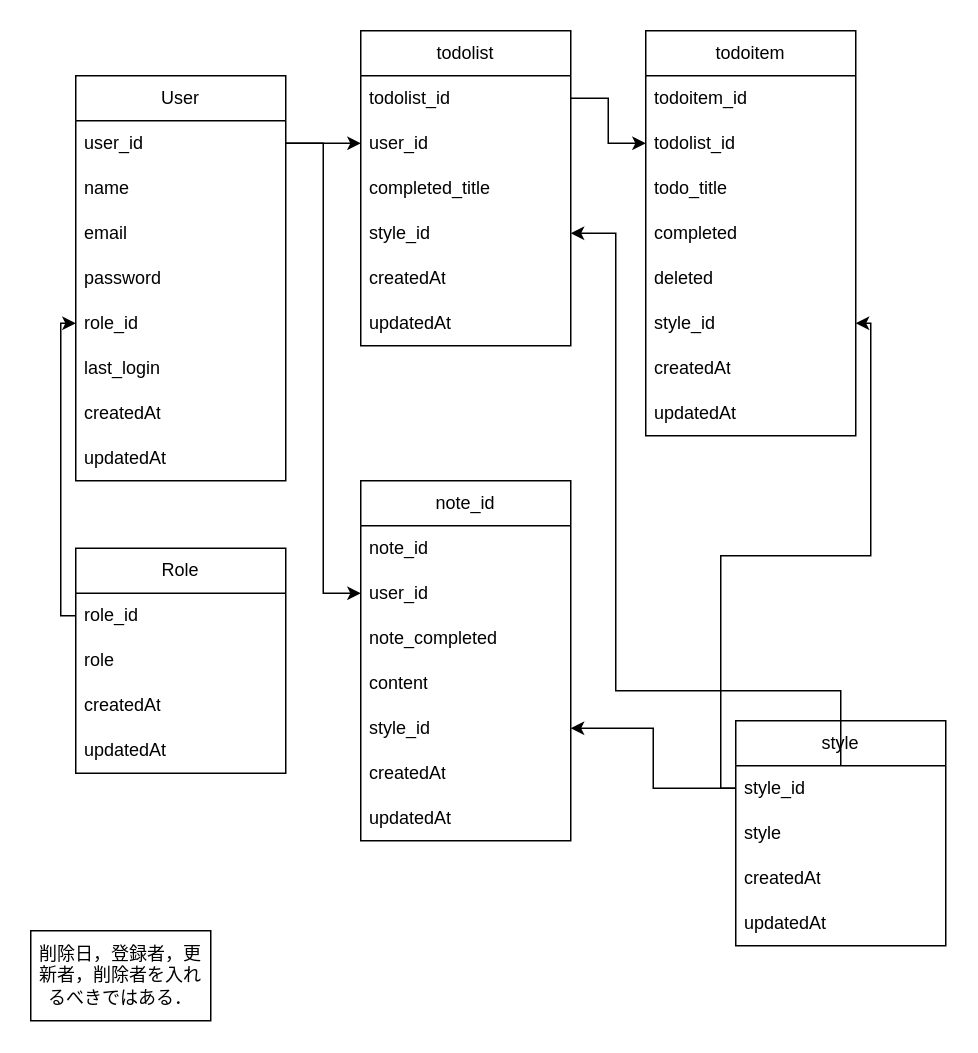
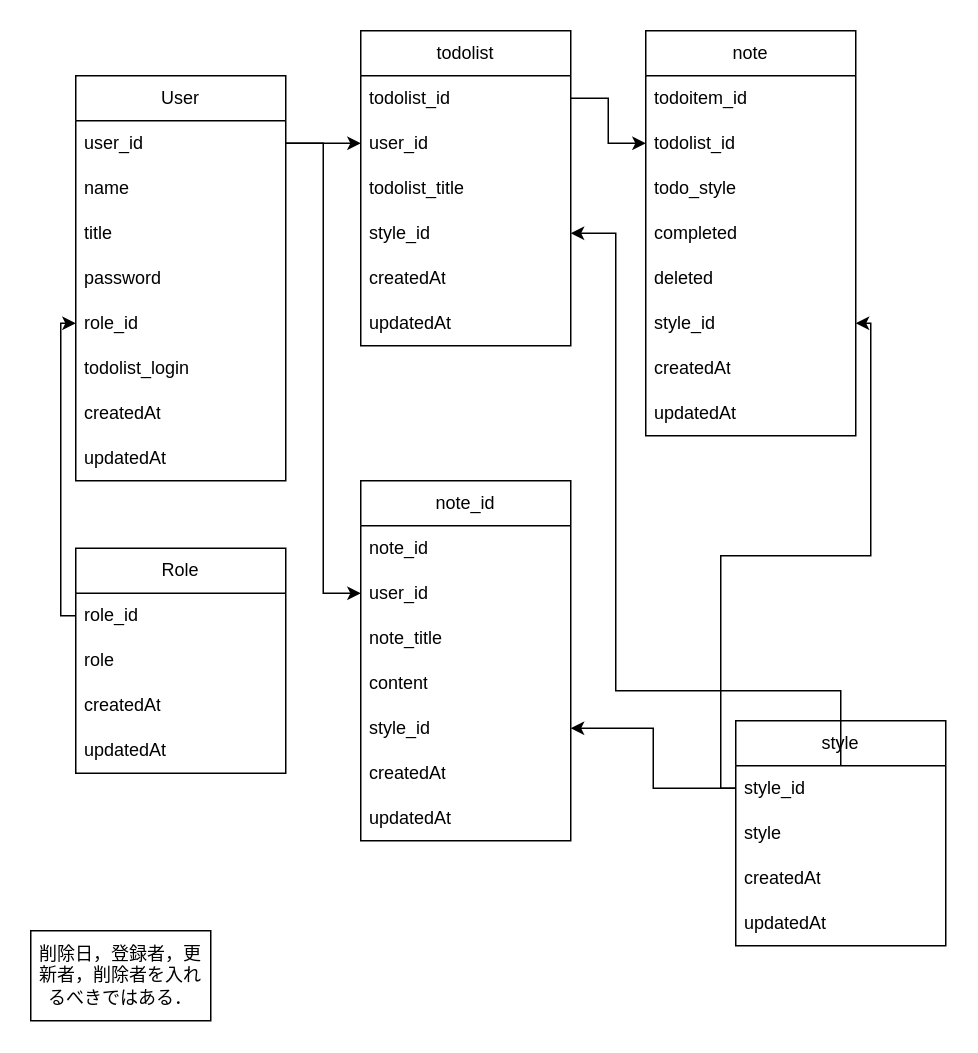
(751, 53) -> (751, 53)
(438, 188) -> (431, 188)
(700, 188) -> (703, 188)
(105, 233) -> (105, 233)
(128, 368) -> (146, 368)
(438, 638) -> (415, 638)
